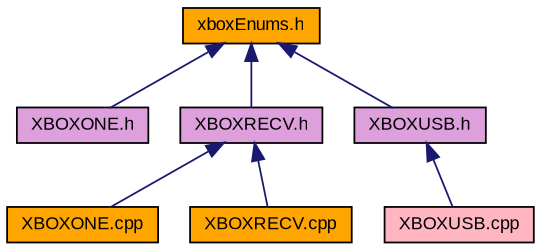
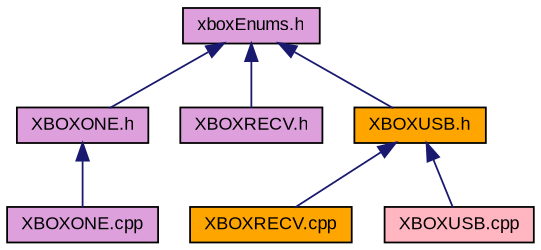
(251, 26) -> (251, 26)
(420, 125) -> (420, 125)
(159, 180) -> (83, 184)
(263, 184) -> (338, 180)
(83, 225) -> (83, 225)
